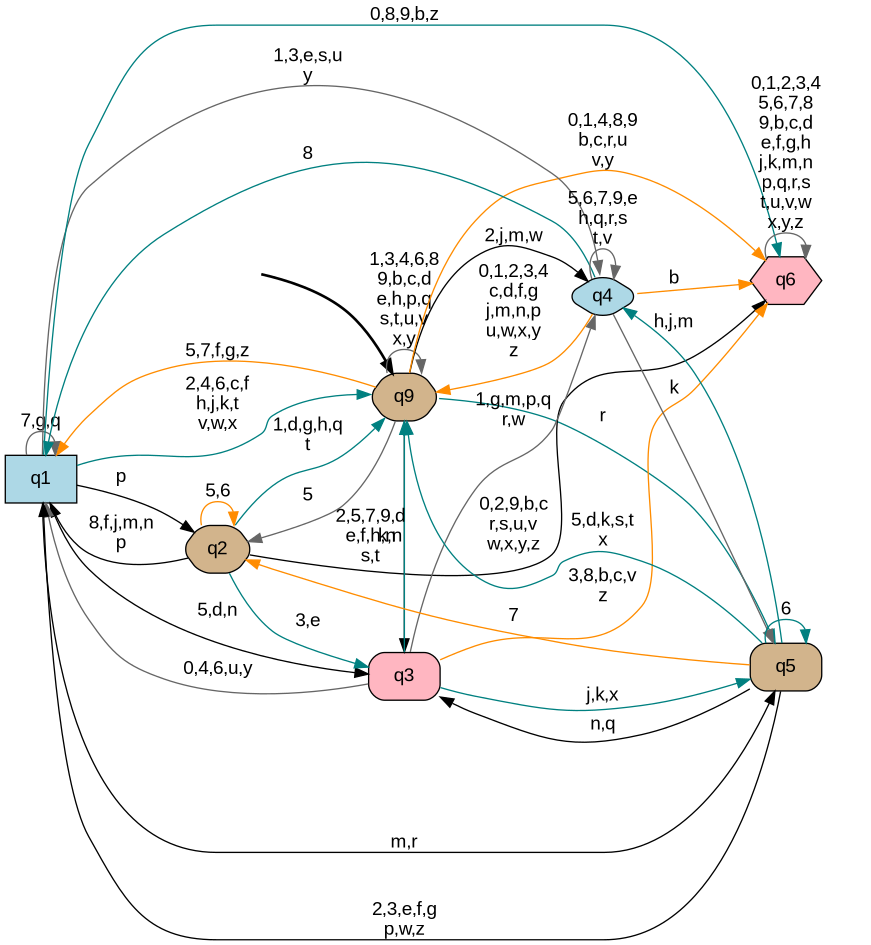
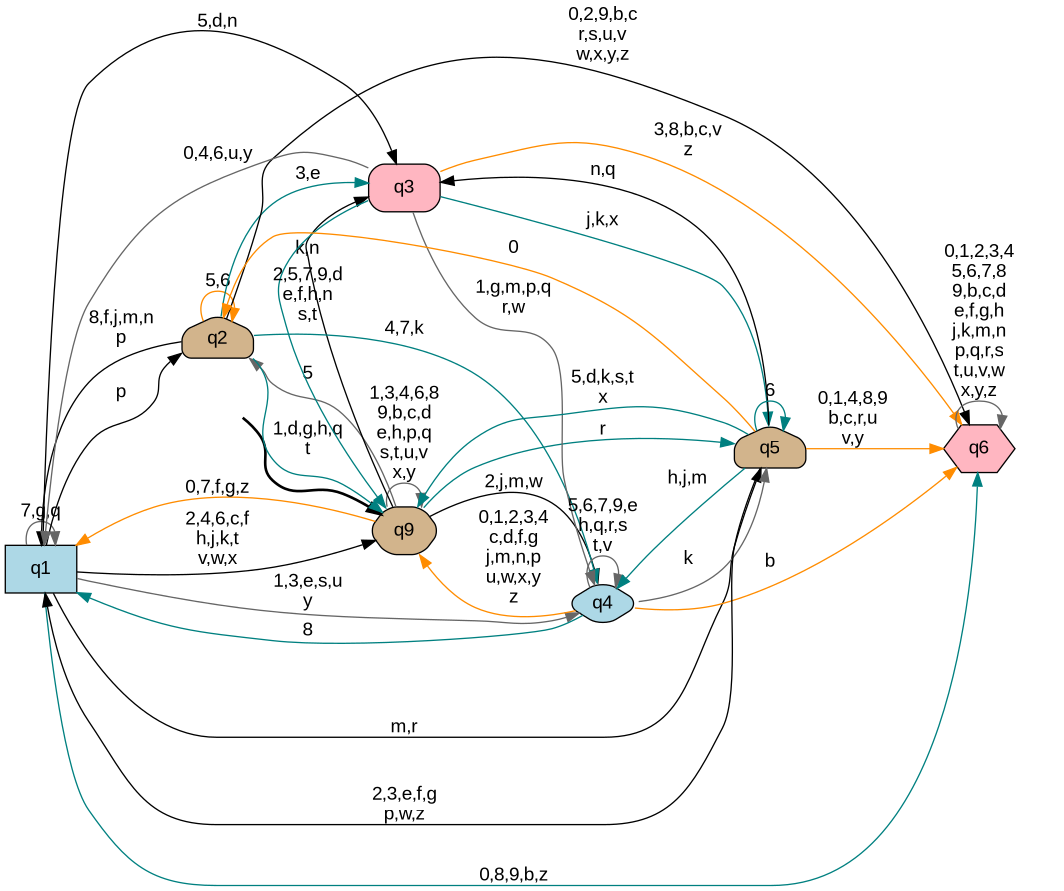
(538, 183) -> (868, 449)
(218, 351) -> (218, 488)
none -> (477, 376)
(225, 451) -> (214, 573)
(218, 549) -> (218, 339)
(514, 616) -> (514, 248)
(786, 667) -> (770, 449)
